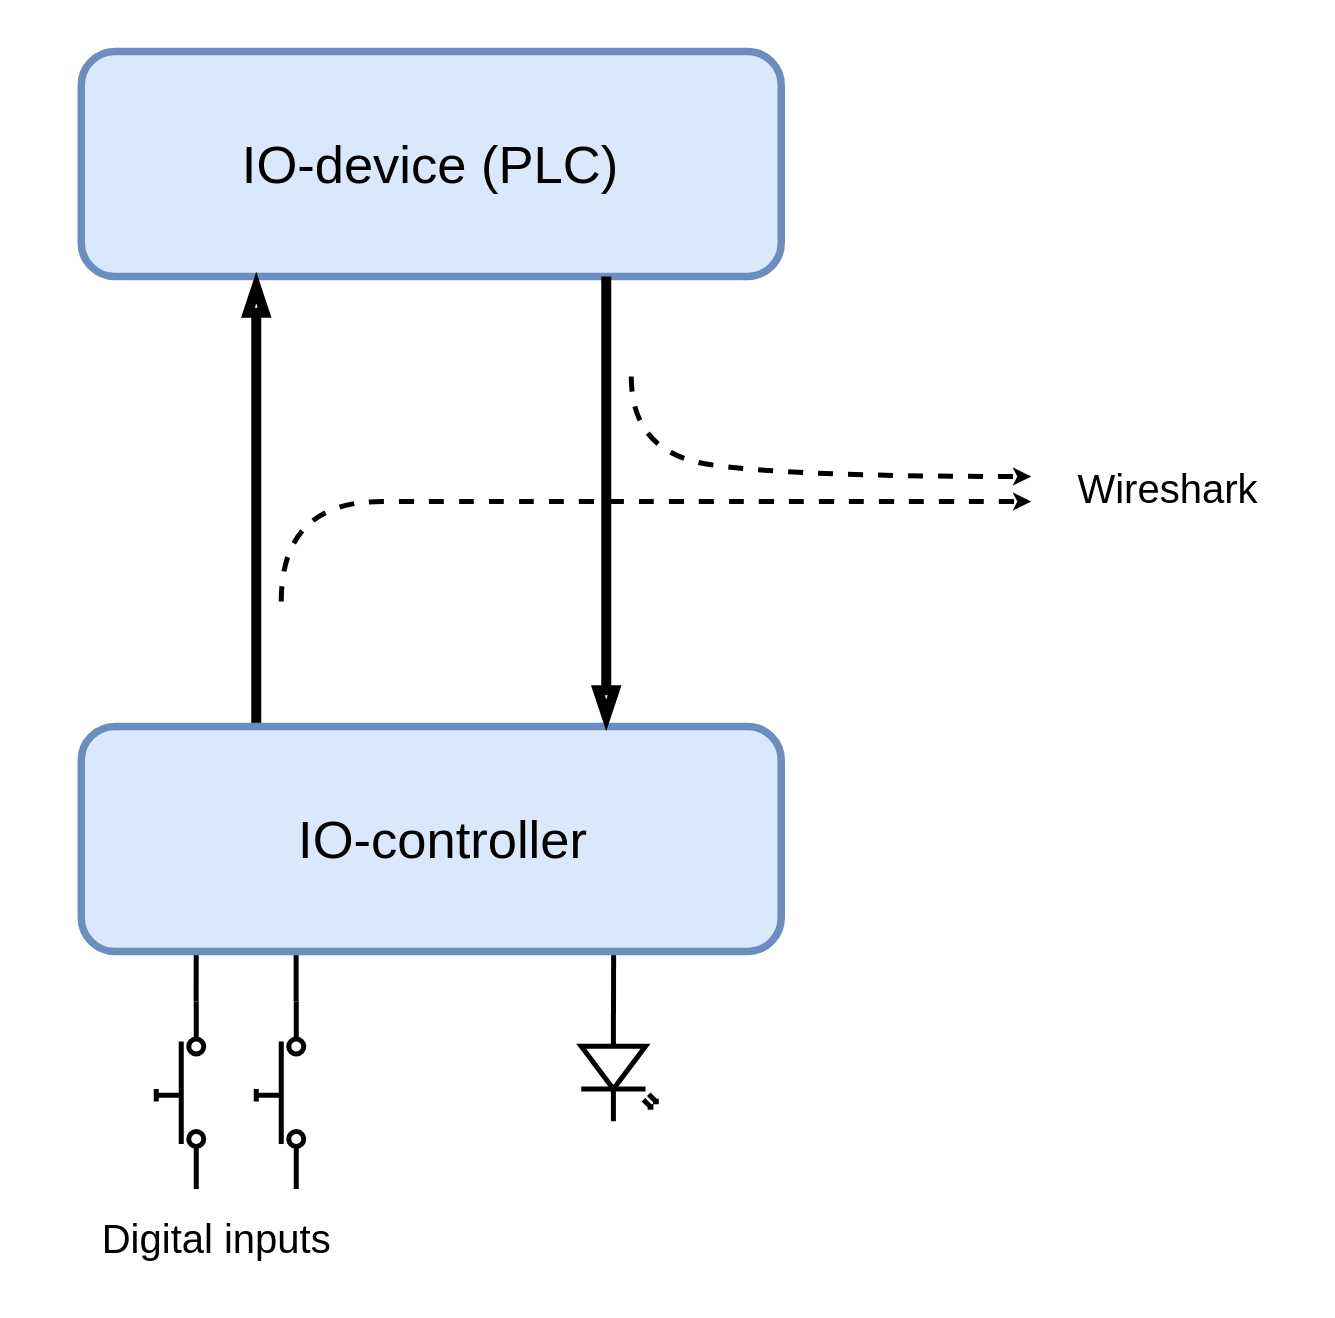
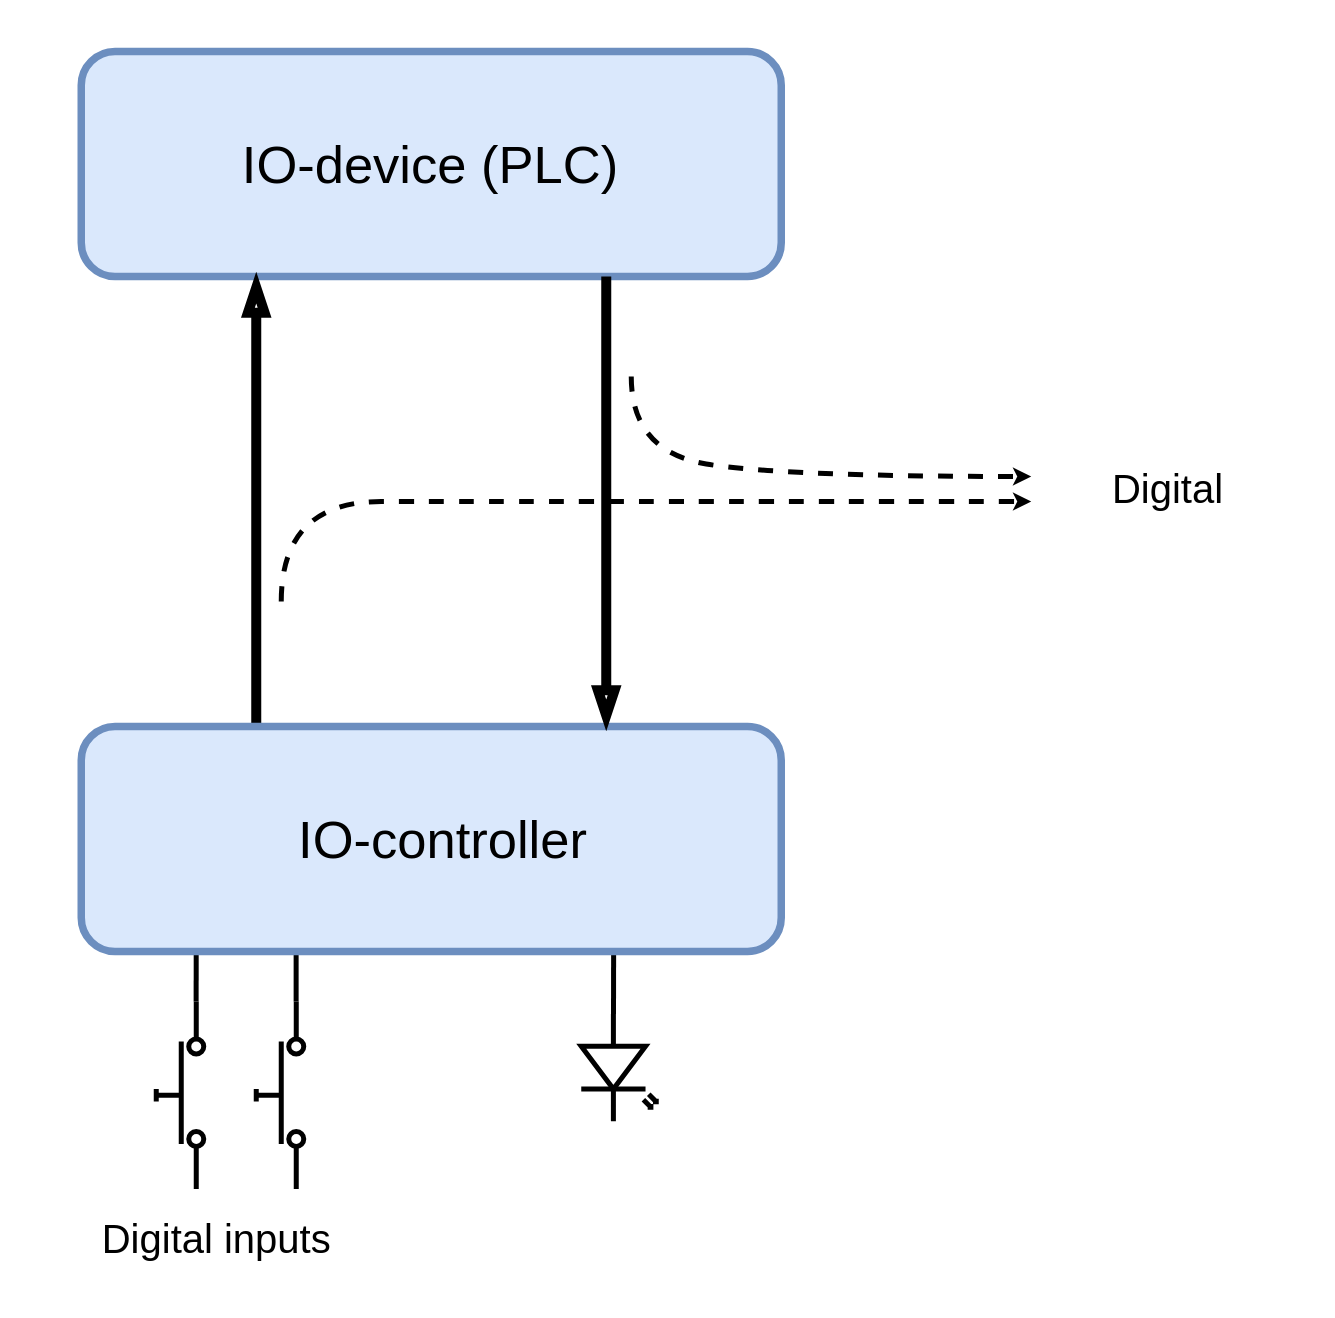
(1169, 489) -> (1169, 489)
